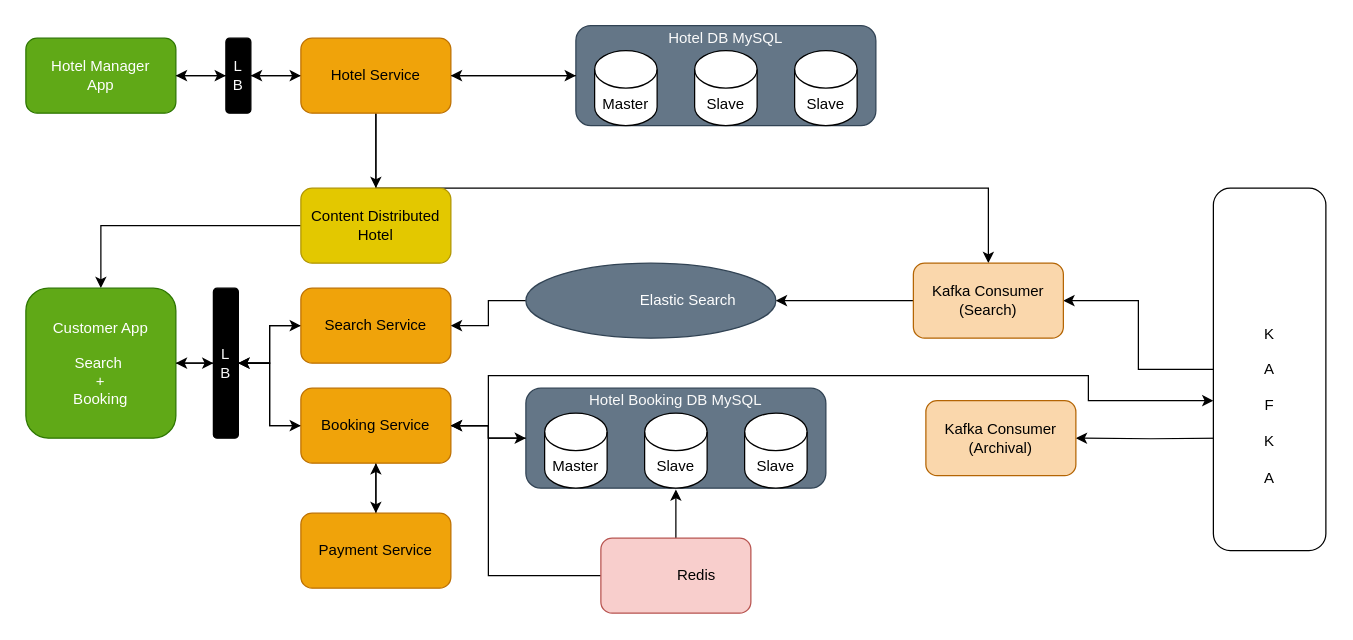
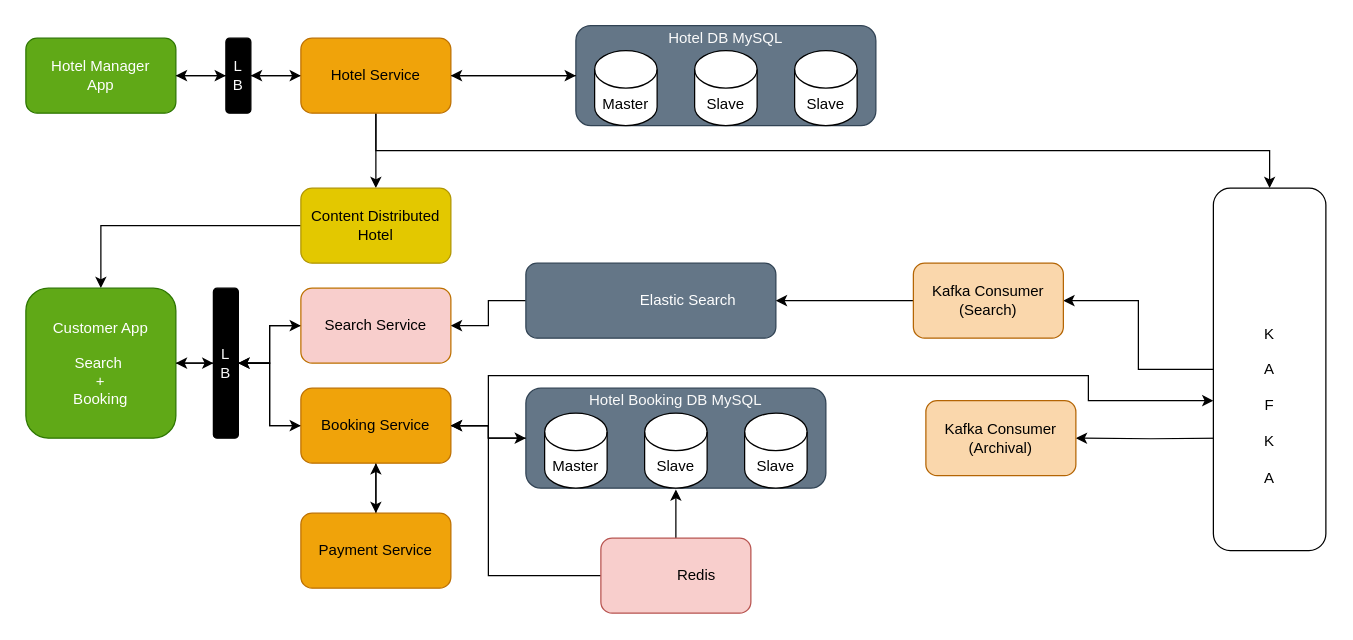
(748, 188) -> (838, 151)
(651, 301) -> (651, 301)
(376, 326) -> (376, 326)
